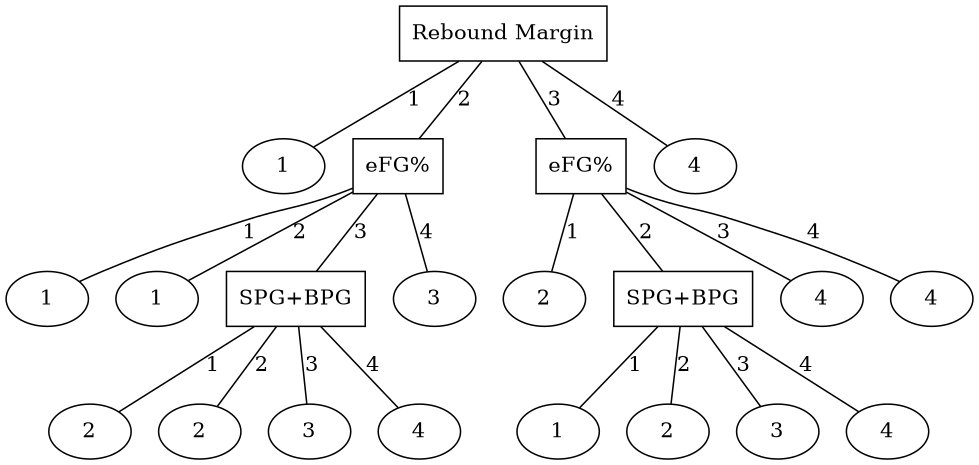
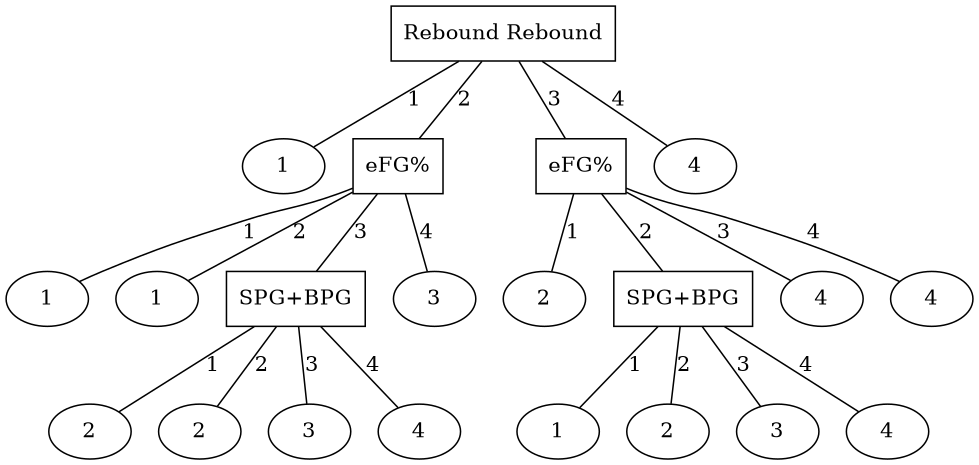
(503, 34) -> (503, 34)
